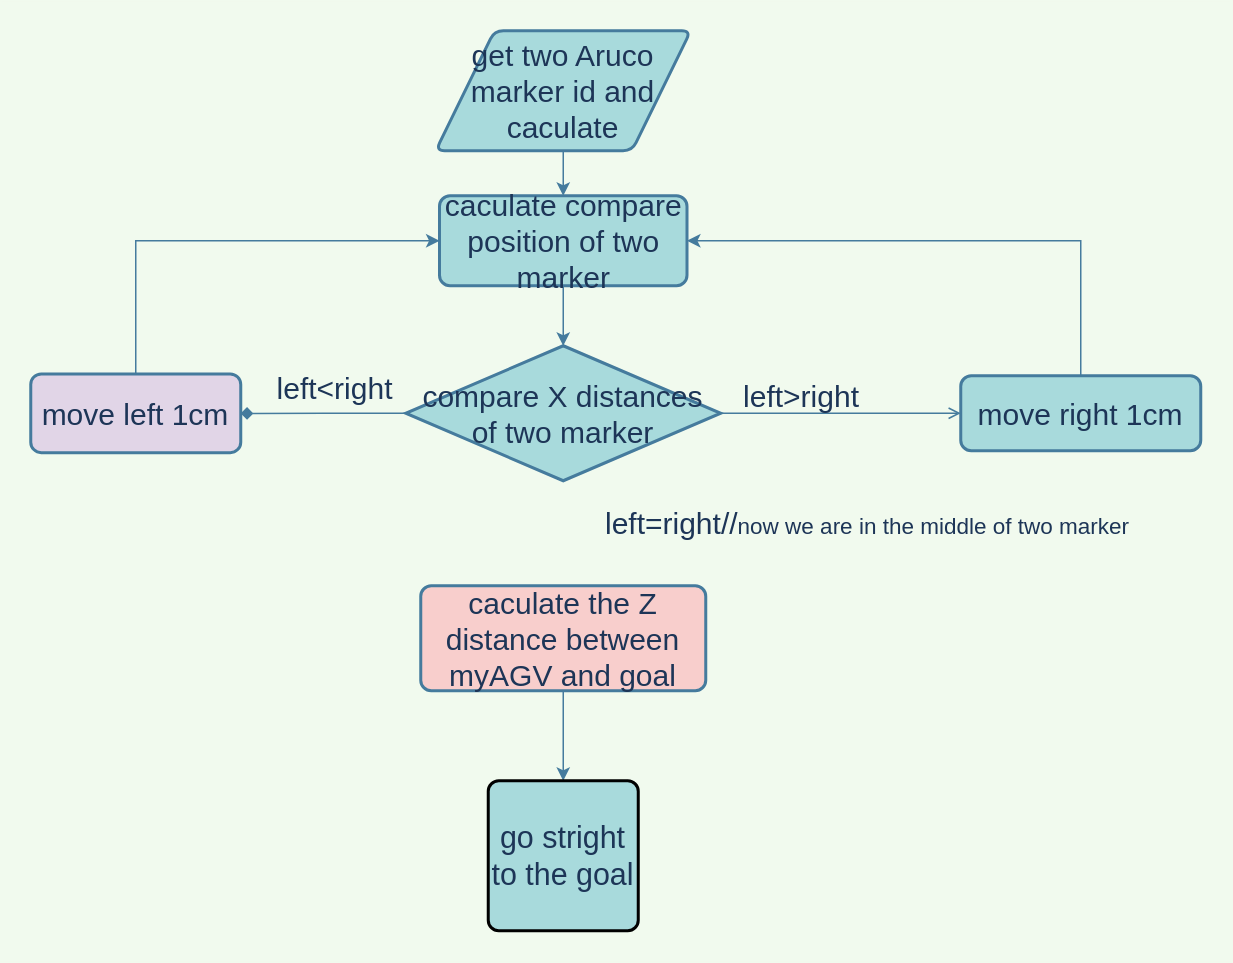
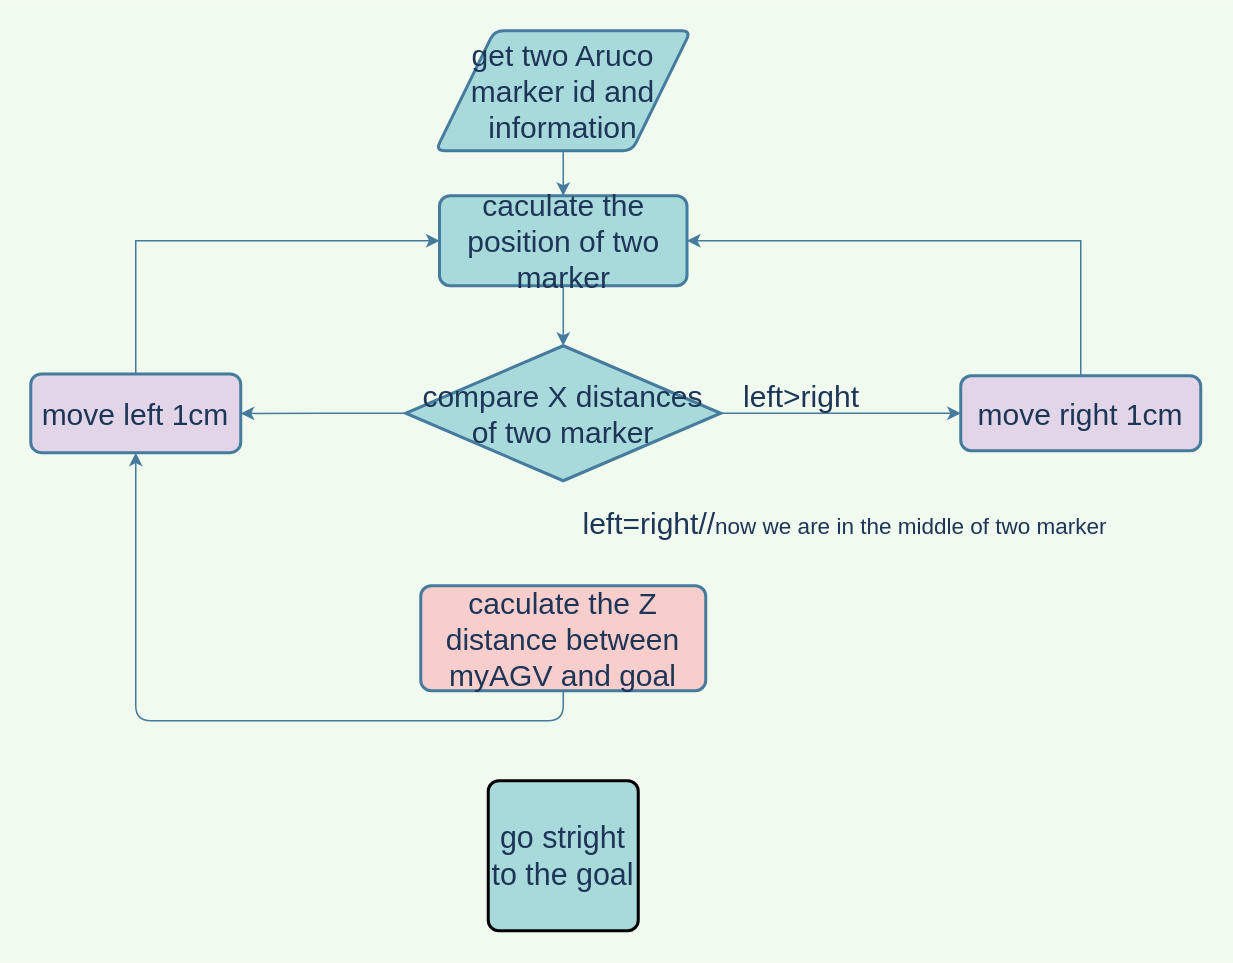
(563, 91) -> (563, 91)
(564, 241) -> (564, 241)
(335, 387) -> none
(253, 413) -> (252, 413)
(951, 413) -> (949, 413)
(1081, 413) -> (1081, 413)
(868, 522) -> (845, 522)
(563, 739) -> (227, 721)
